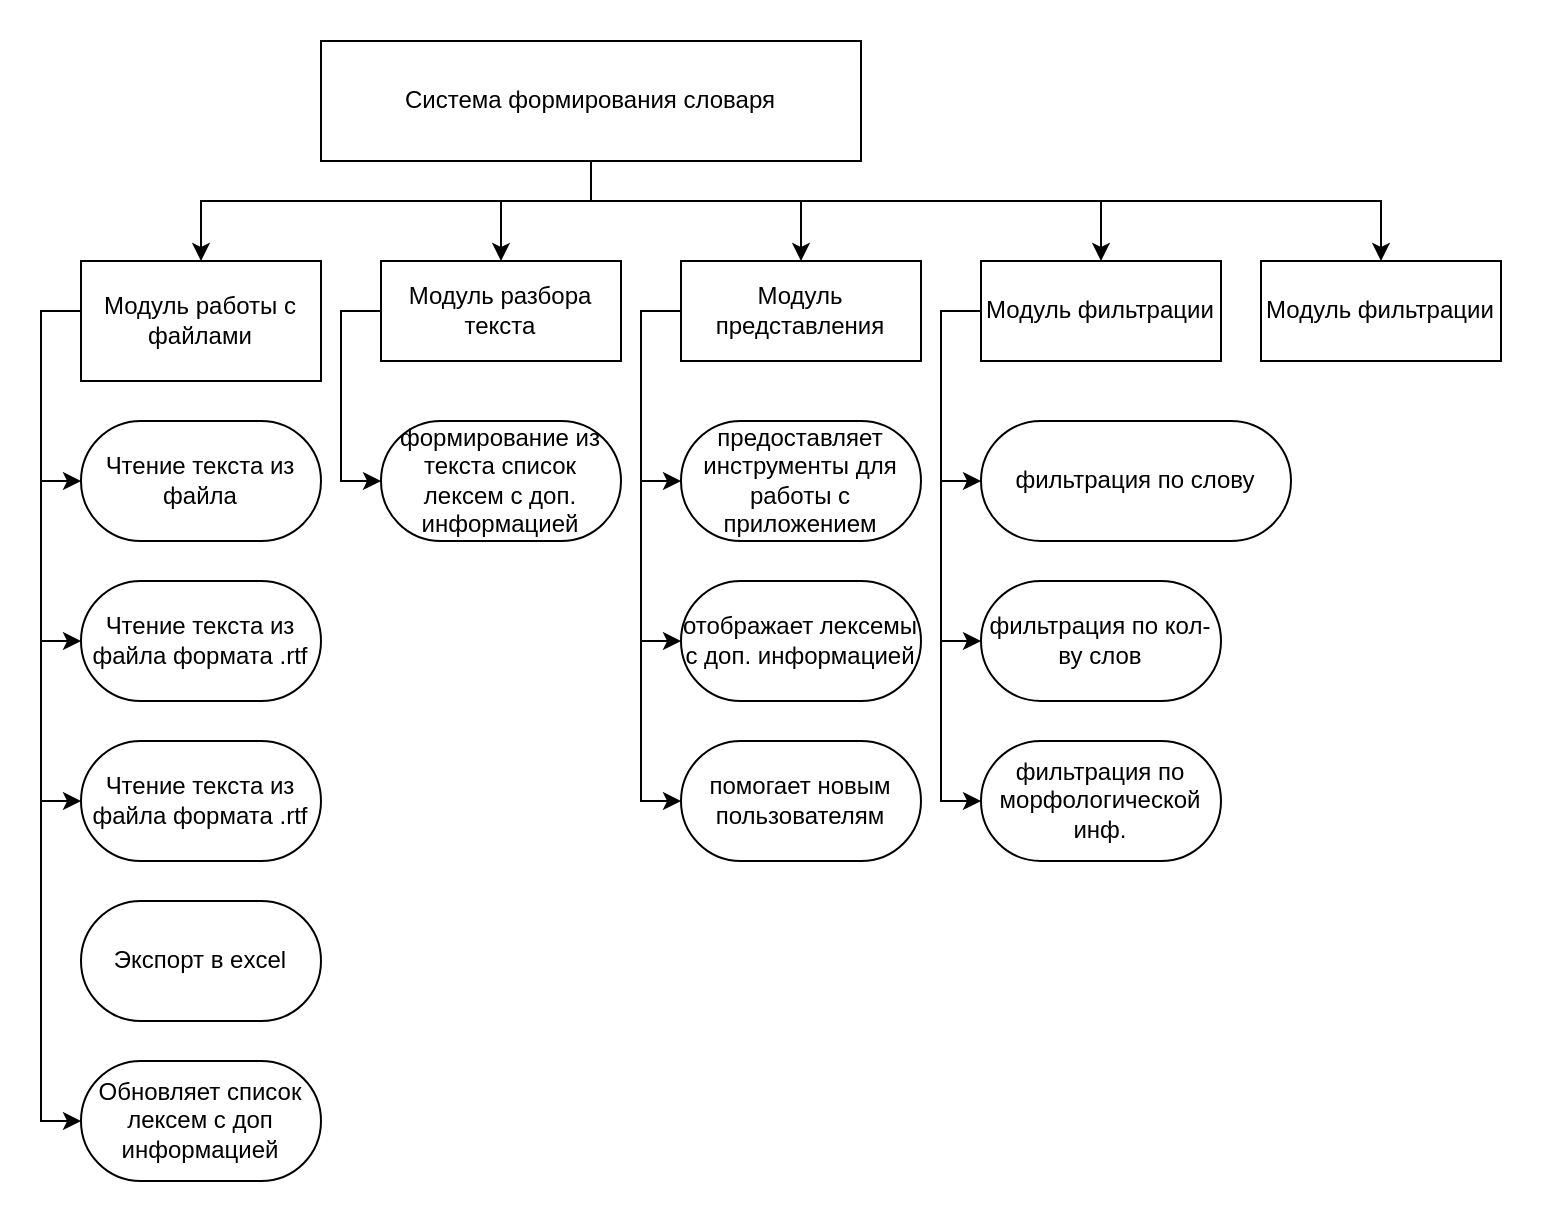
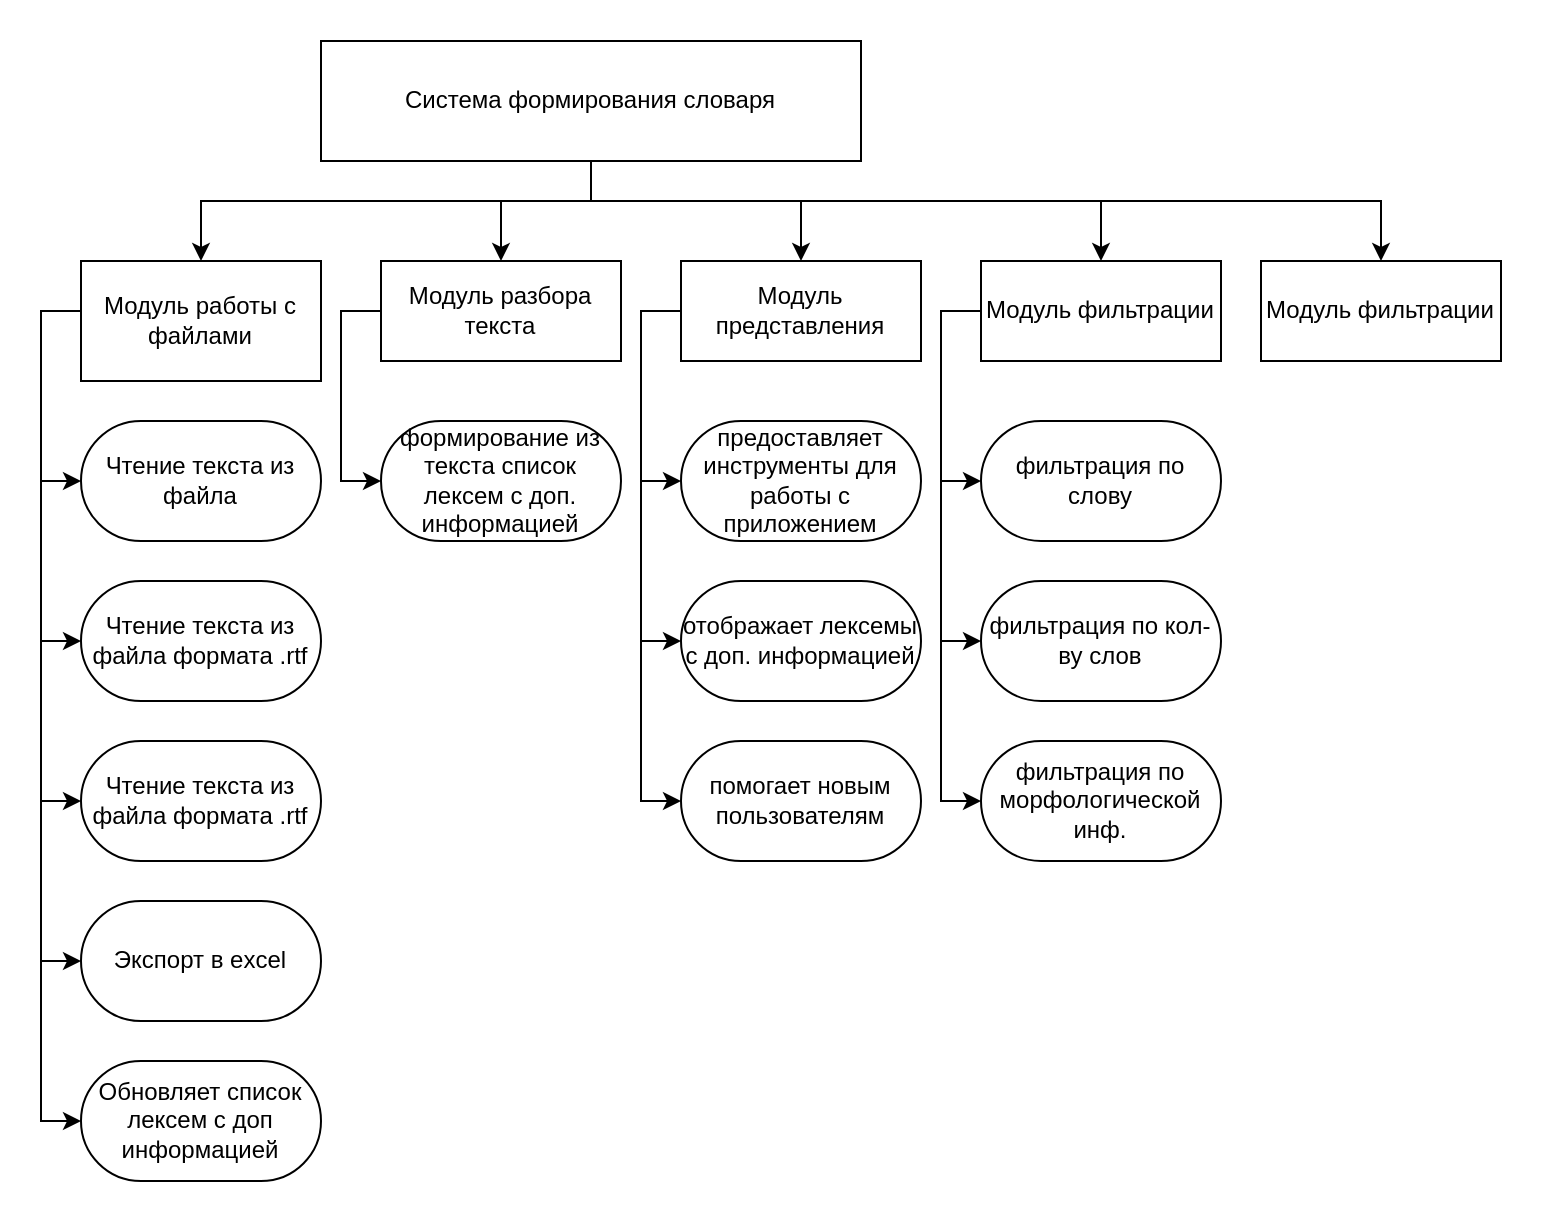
(1136, 481) -> (1101, 481)
none -> (56, 961)
